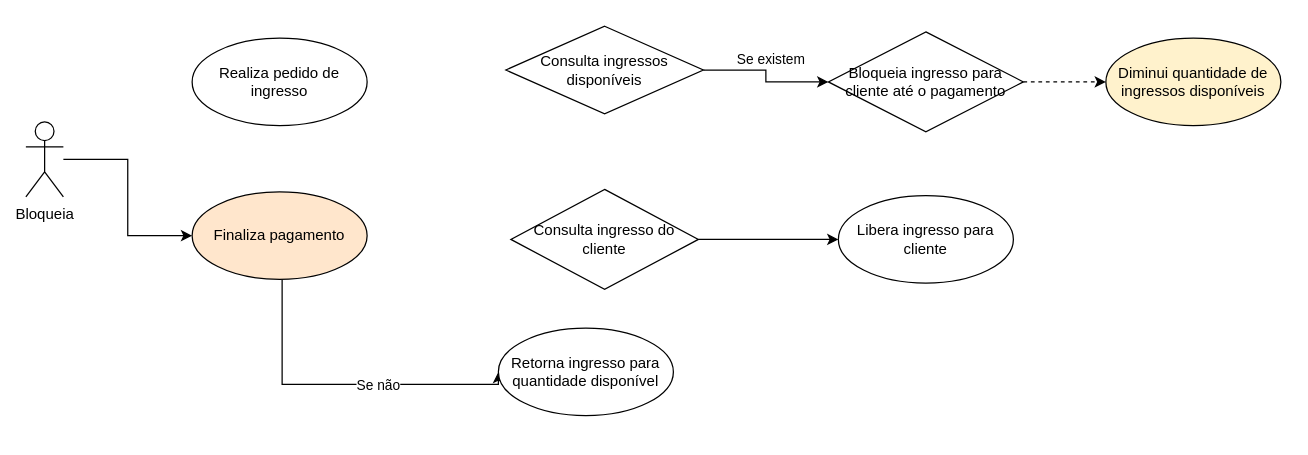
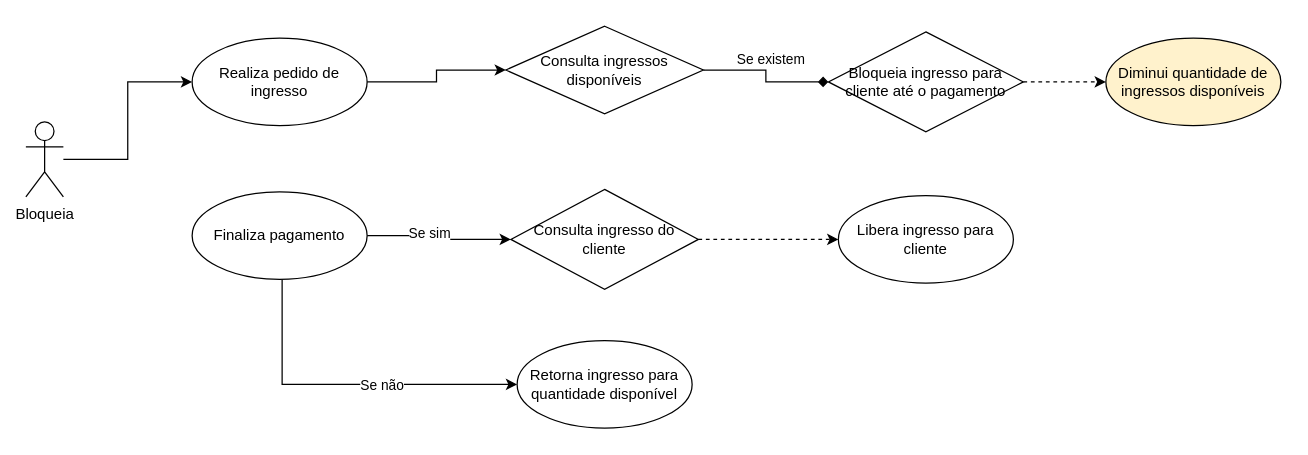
none -> (436, 81)
(818, 82) -> (817, 82)
none -> (128, 92)
(128, 226) -> none
(279, 236) -> (279, 236)
none -> (436, 236)
(763, 239) -> (763, 239)
(586, 372) -> (604, 384)
